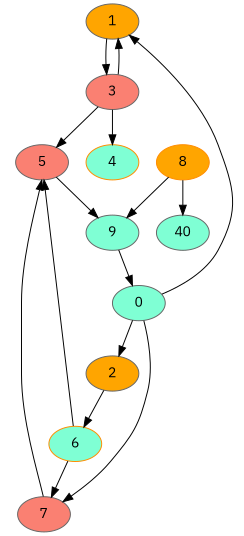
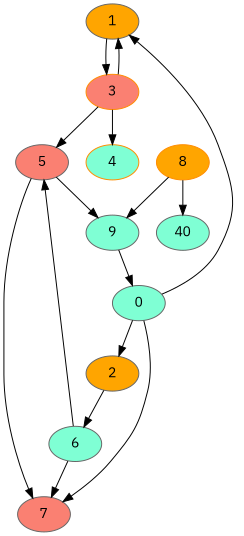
(112, 92) -> (112, 92)
(22, 343) -> (4, 333)
(75, 444) -> (75, 444)
